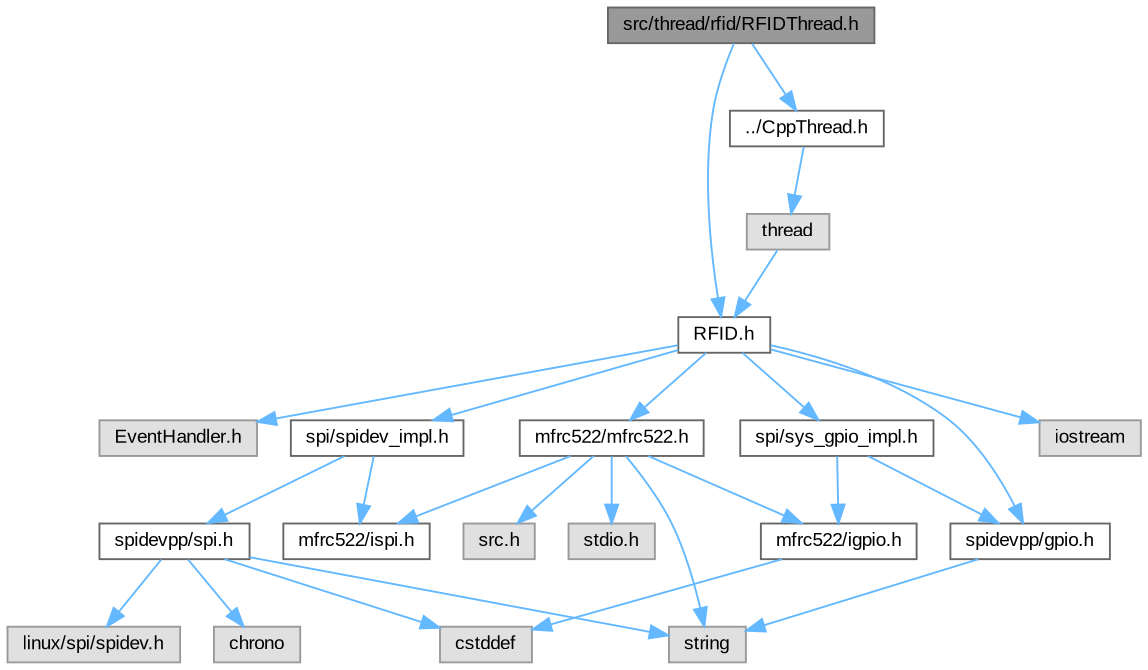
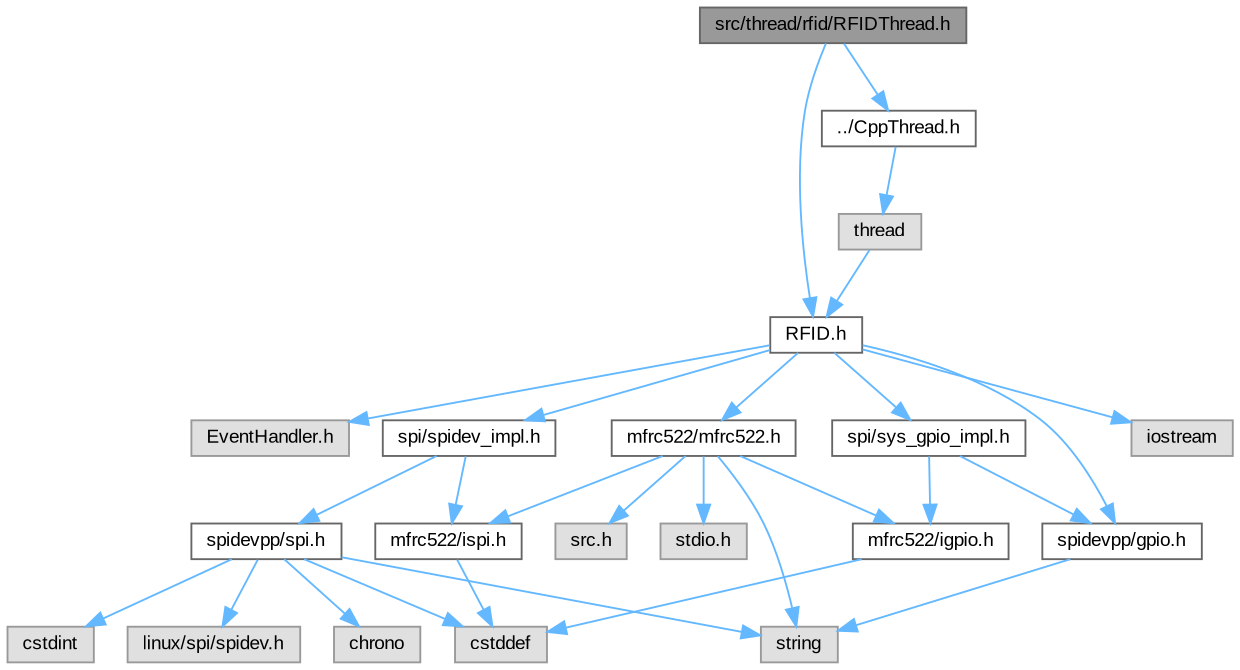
none -> (476, 595)
none -> (51, 645)
